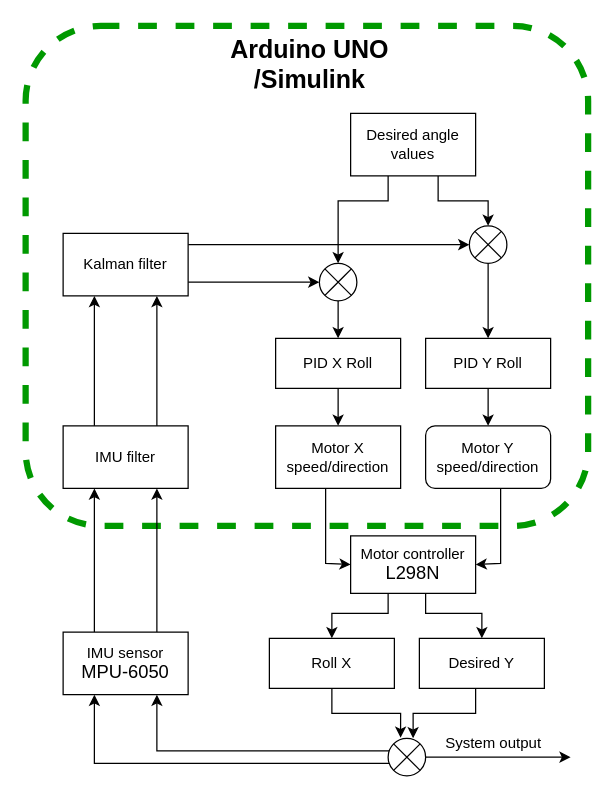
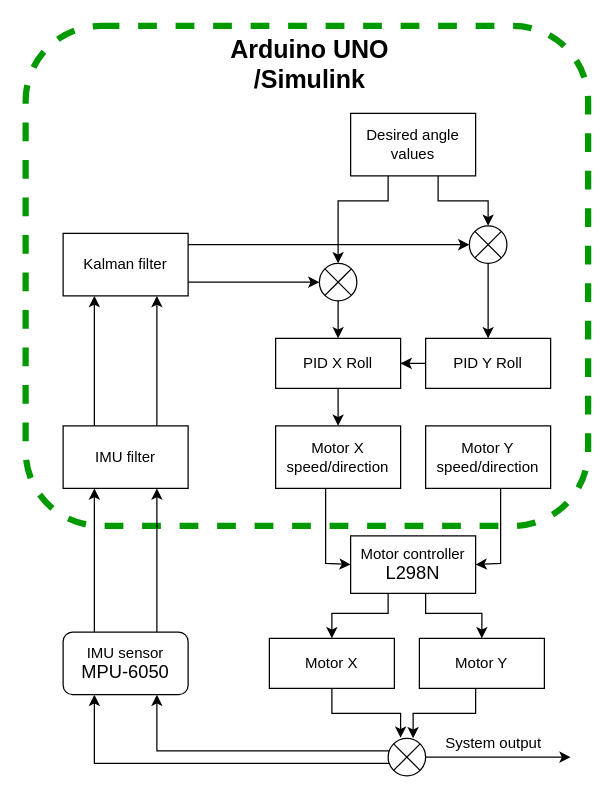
(488, 411) -> (409, 363)
(488, 457) -> (488, 457)
(126, 663) -> (126, 663)
(332, 663) -> (332, 663)
(482, 663) -> (482, 663)
